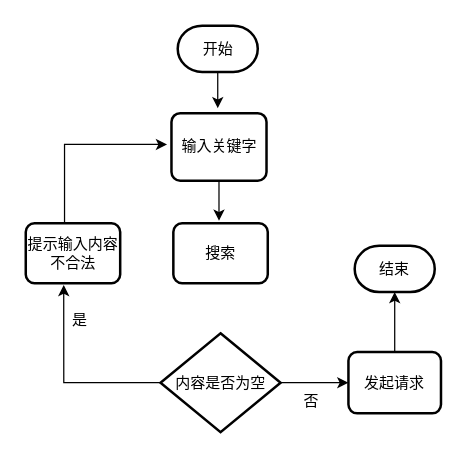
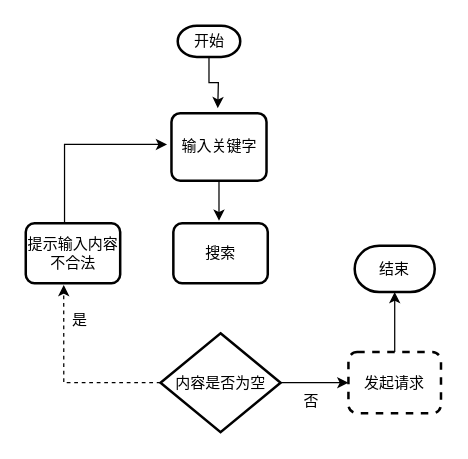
(218, 49) -> (209, 41)
(67, 383) -> (67, 383)
(394, 383) -> (394, 383)
